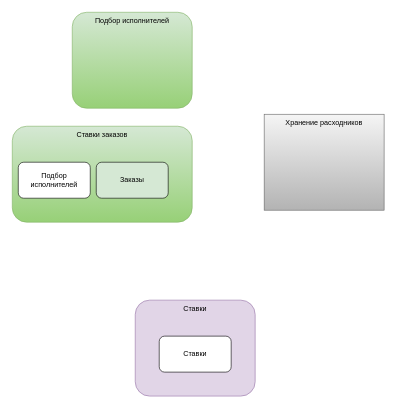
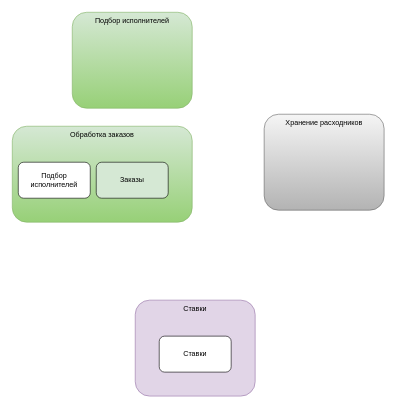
(102, 135) -> (102, 135)
(324, 162) -> (324, 162)
